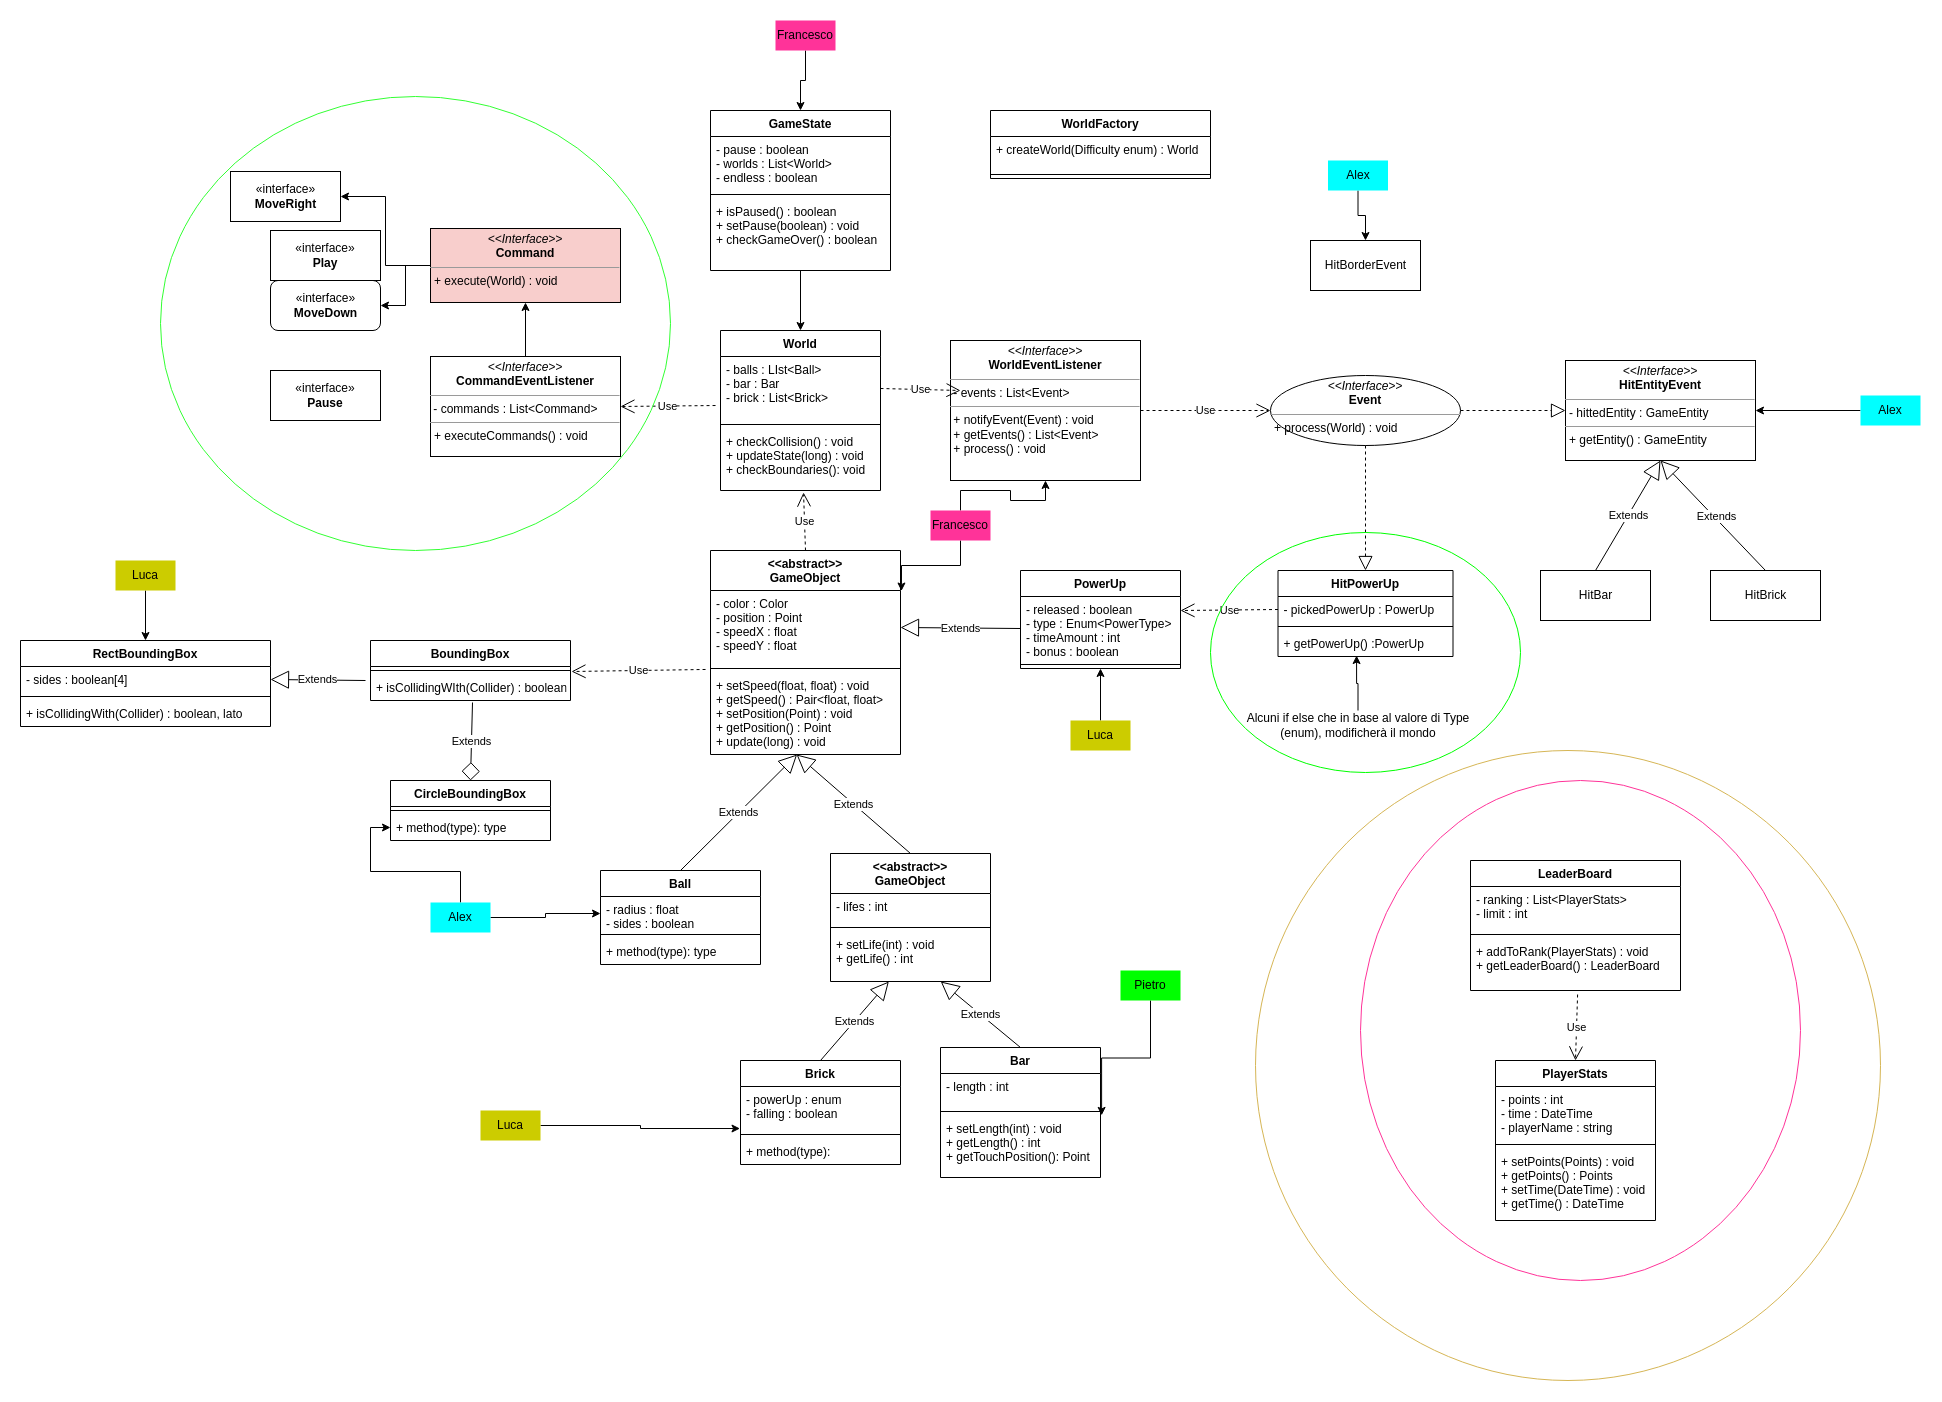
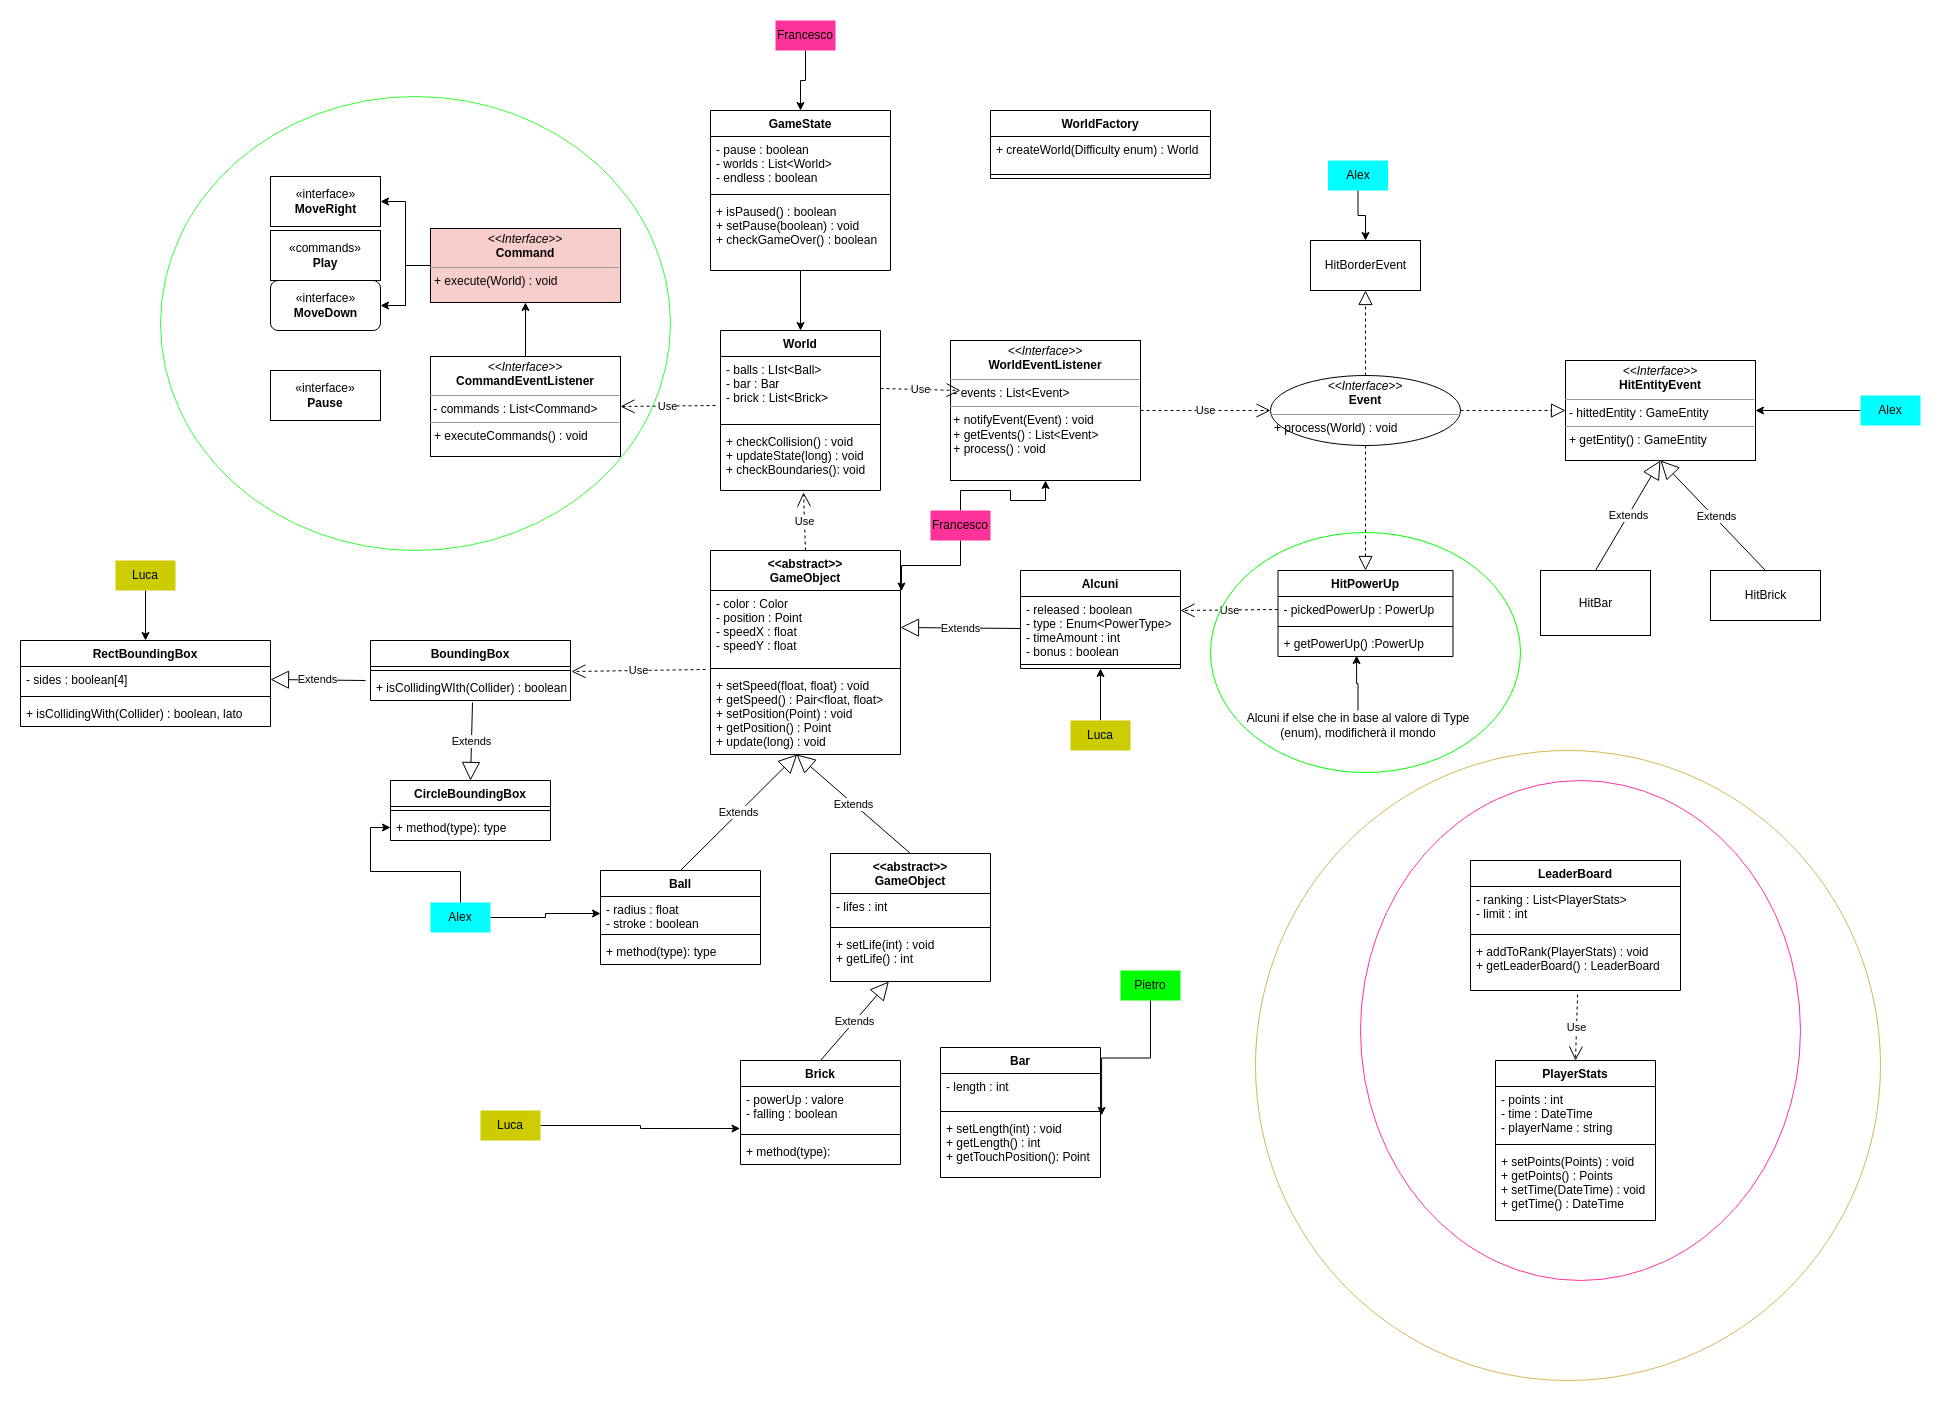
(286, 197) -> (326, 202)
(326, 256) -> (326, 256)
none -> (1366, 340)
(1100, 584) -> (1100, 584)
(1596, 596) -> (1596, 603)
(471, 761) -> (471, 761)
(650, 910) -> (650, 910)
(988, 1021) -> none
(794, 1100) -> (799, 1100)
